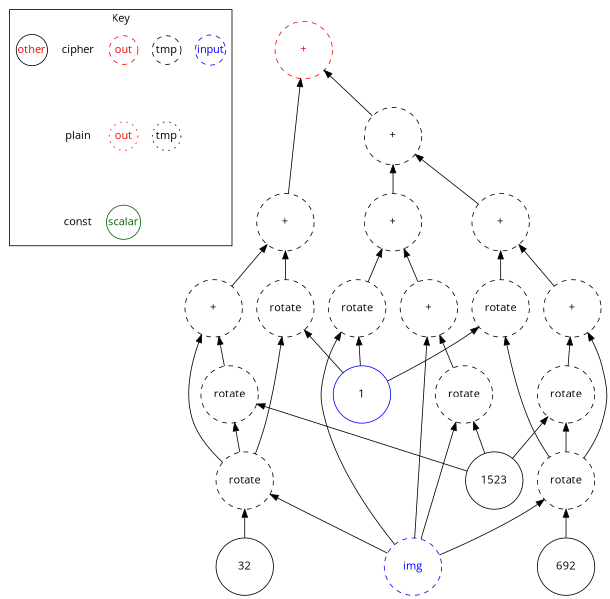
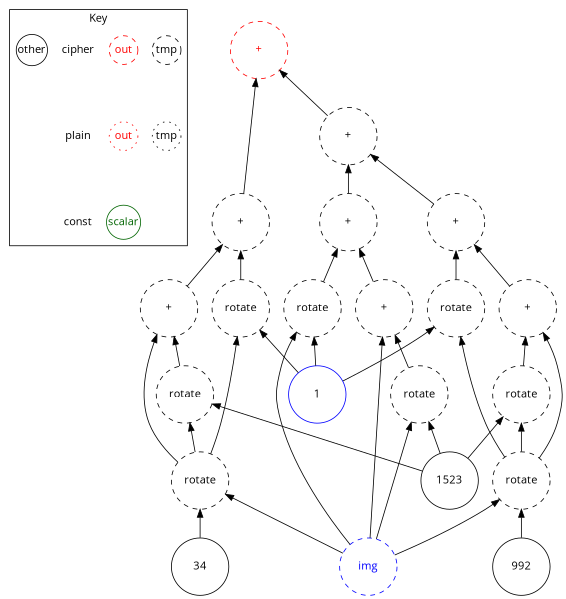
(32, 50) -> (32, 50)
(210, 50) -> none
(245, 567) -> (200, 567)
(566, 567) -> (521, 567)
